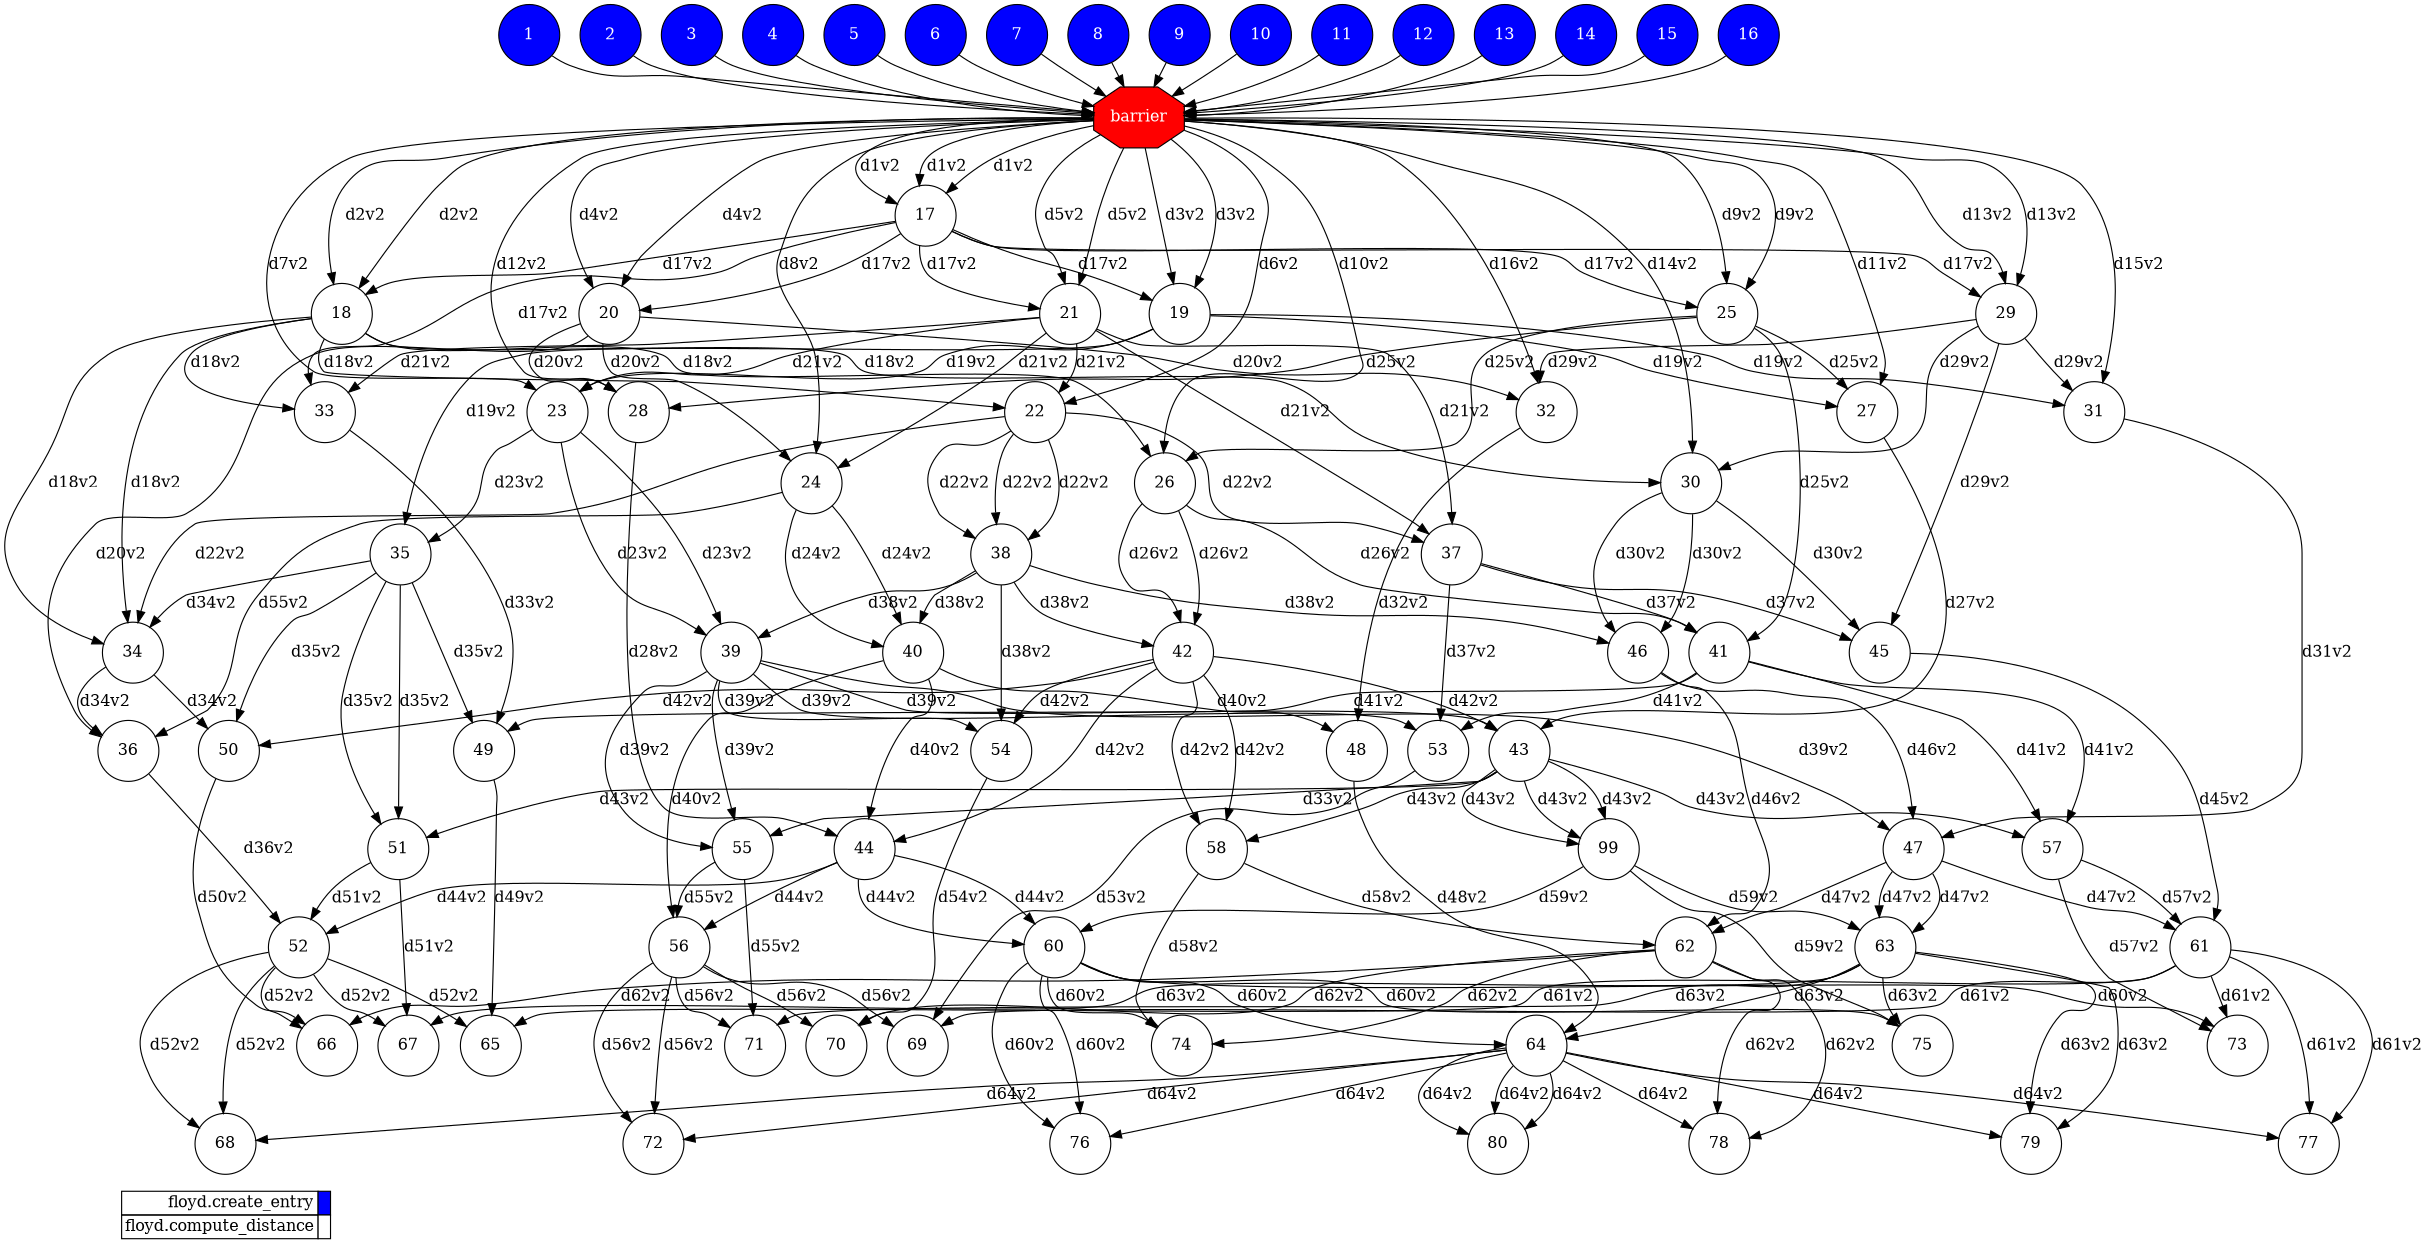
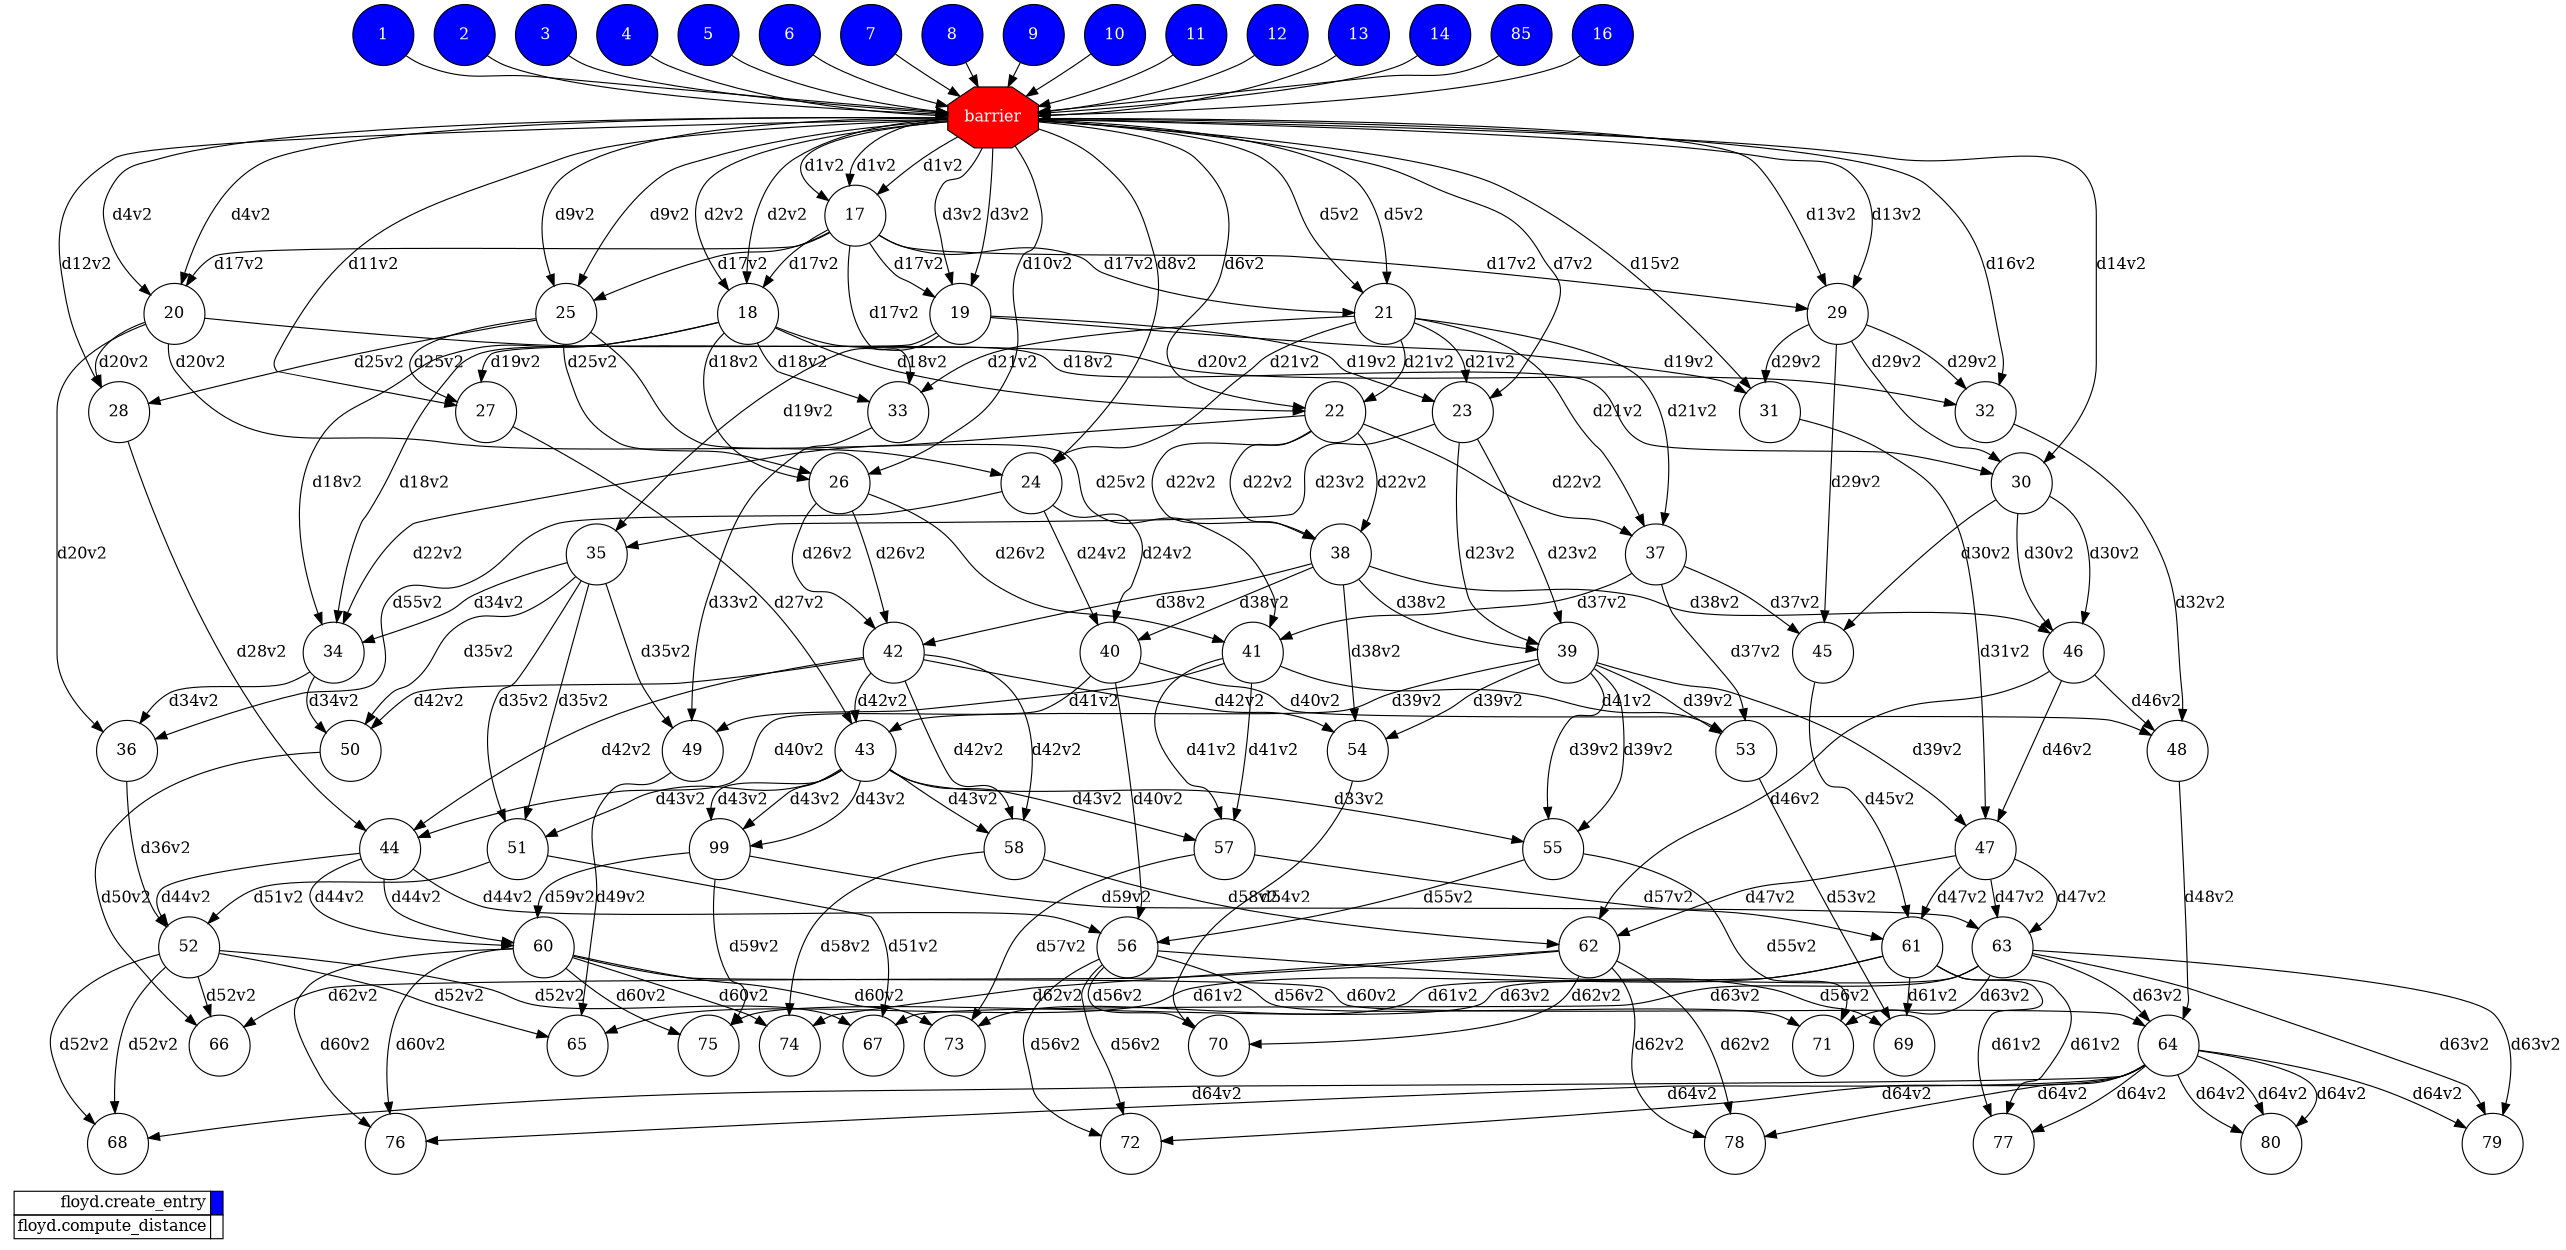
(1667, 35) -> (1522, 35)
none -> (2120, 699)
